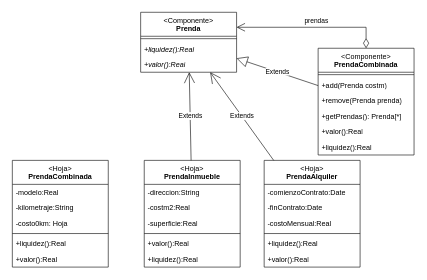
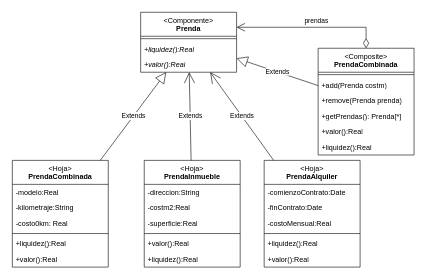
(366, 61) -> (366, 61)
none -> (130, 121)
(44, 224) -> (43, 224)
